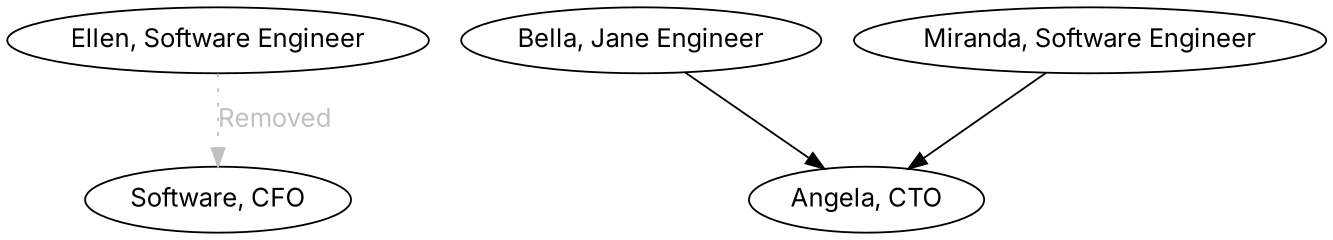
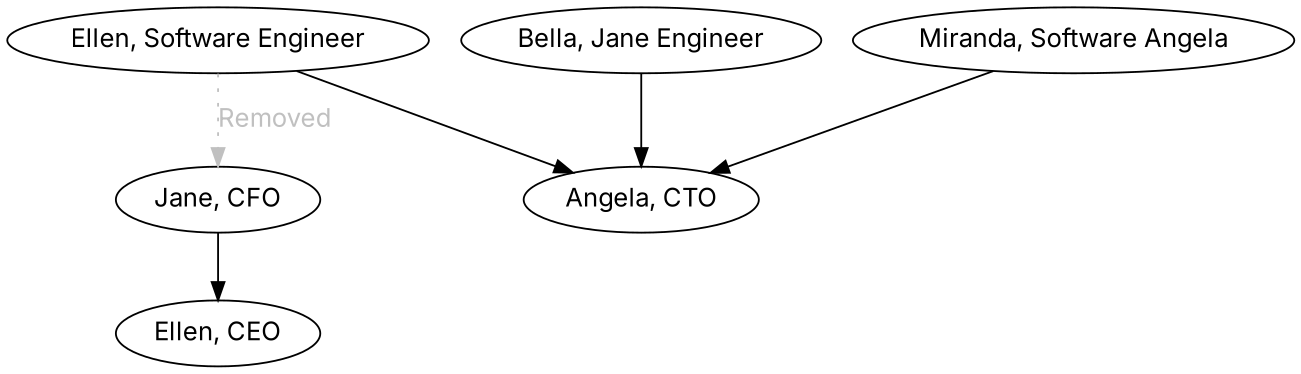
(1090, 40) -> (1074, 40)
none -> (426, 119)
(218, 200) -> (218, 200)
none -> (218, 333)
